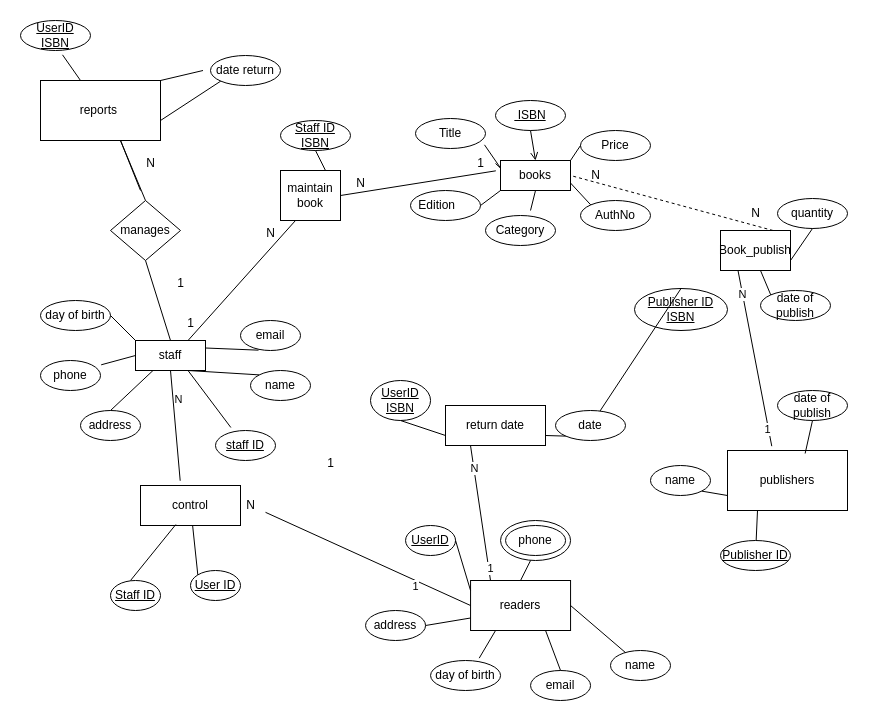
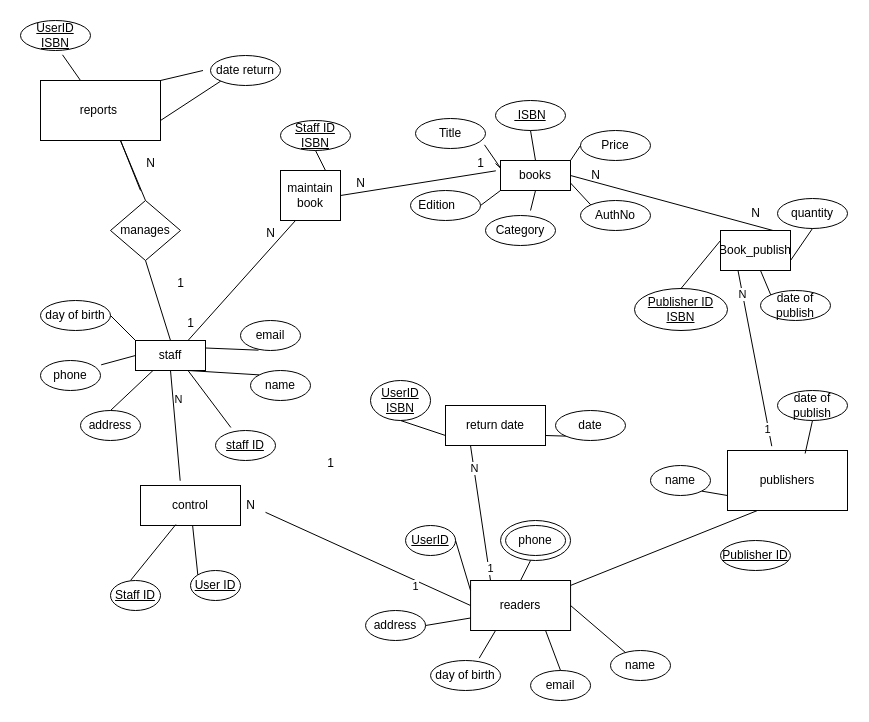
(535, 155) -> (535, 156)
(671, 203) -> (671, 203)
(640, 350) -> (701, 265)
(757, 526) -> (664, 548)
